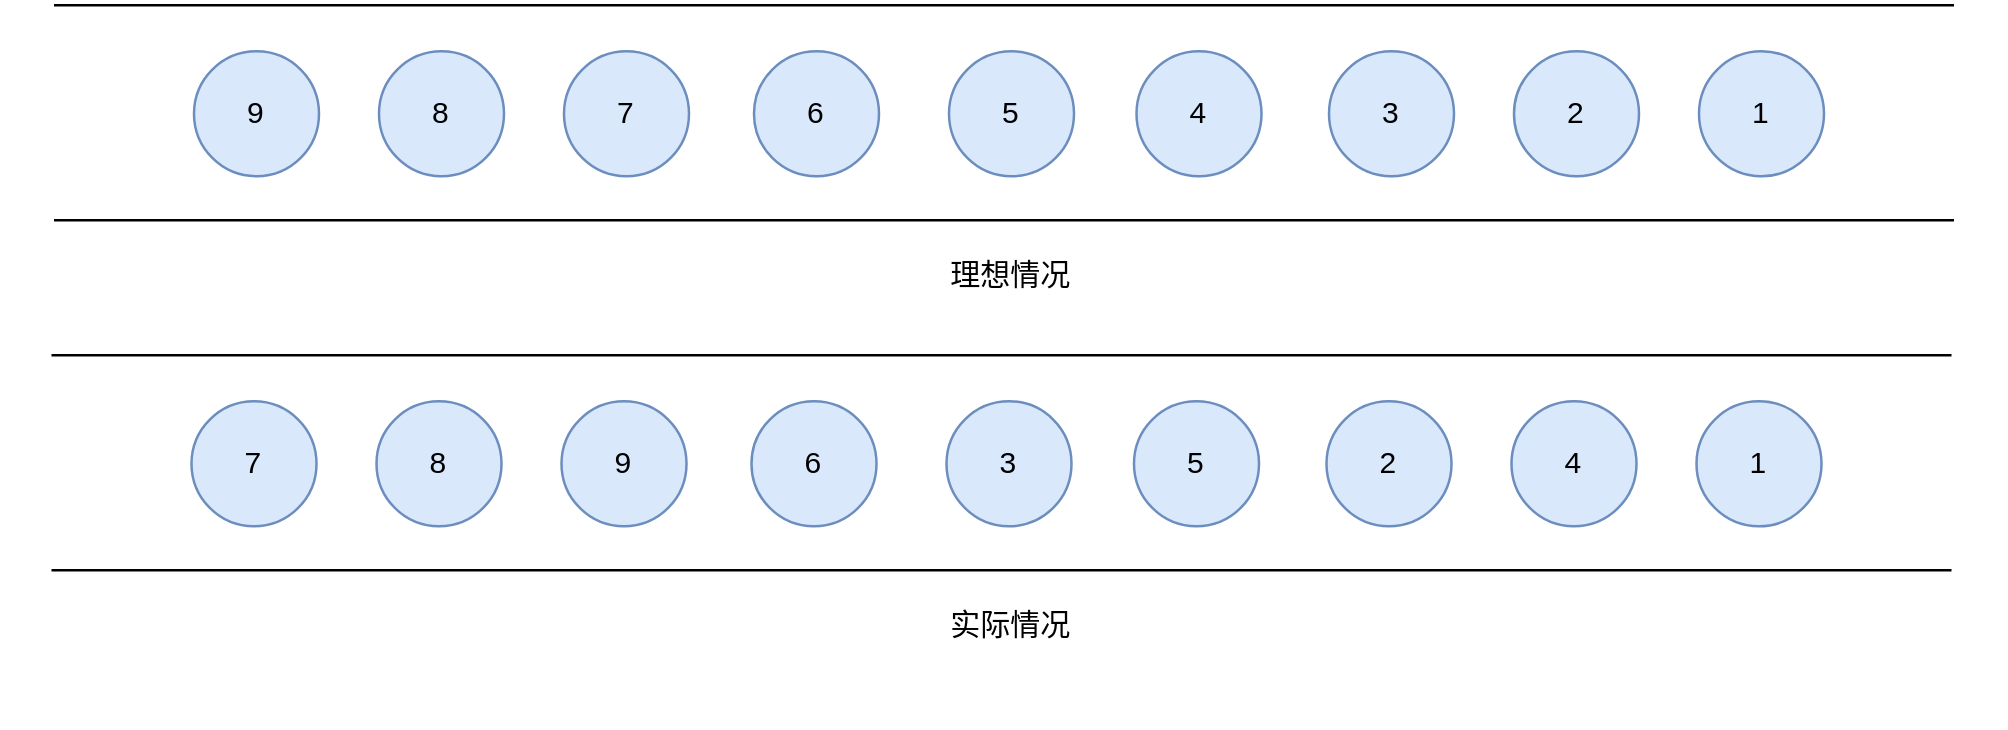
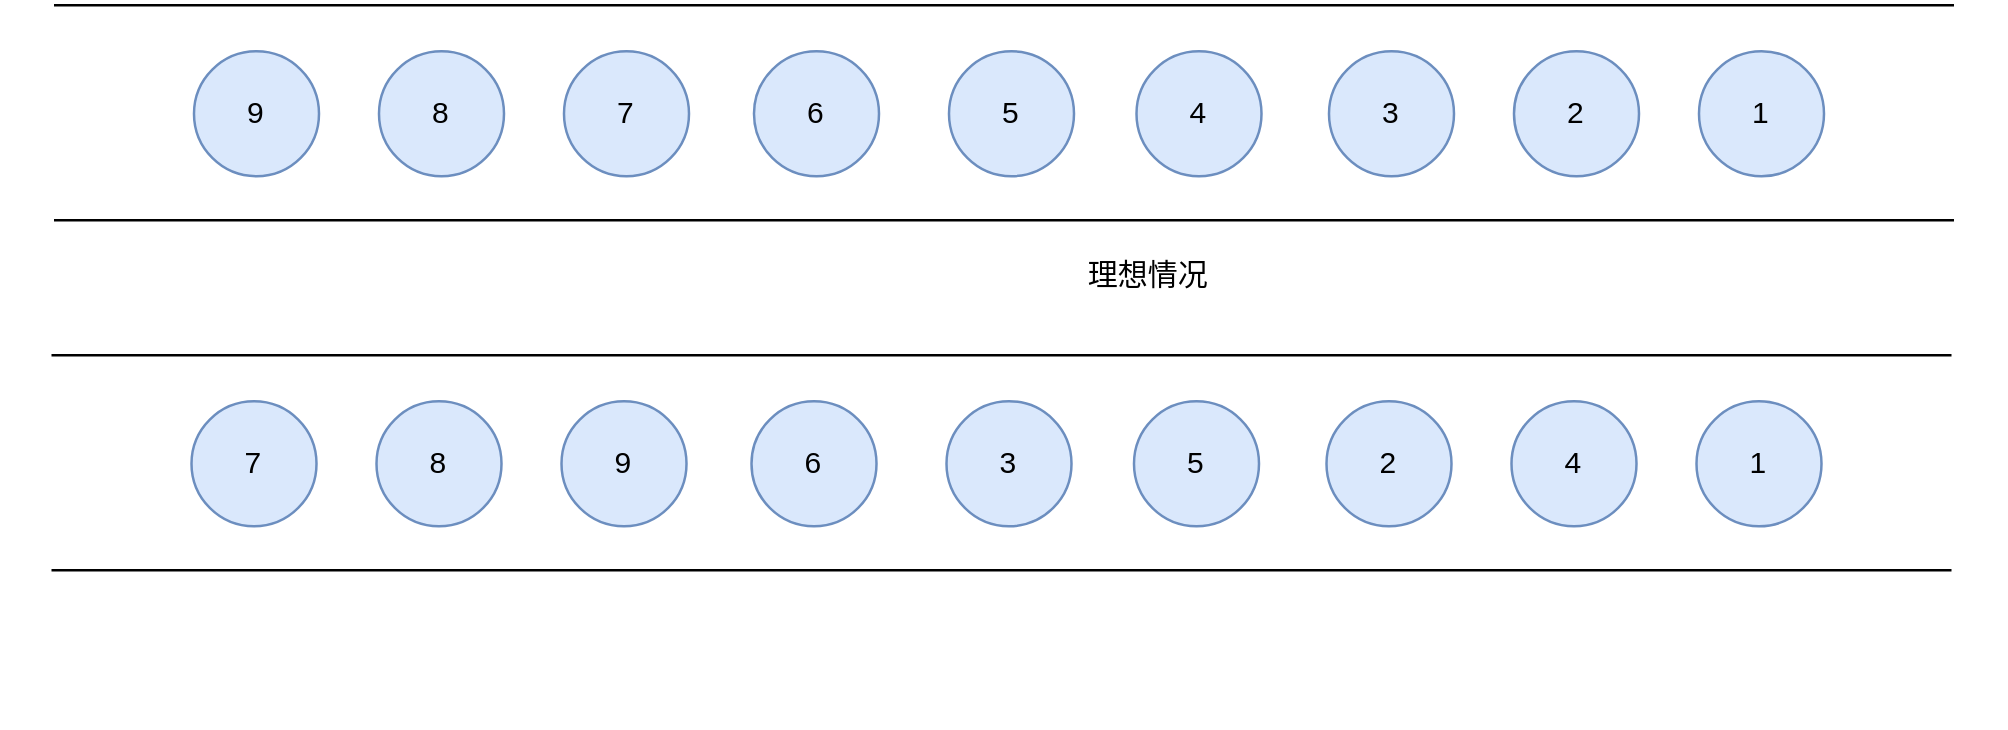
(1011, 276) -> (1149, 276)
(1011, 626) -> none
